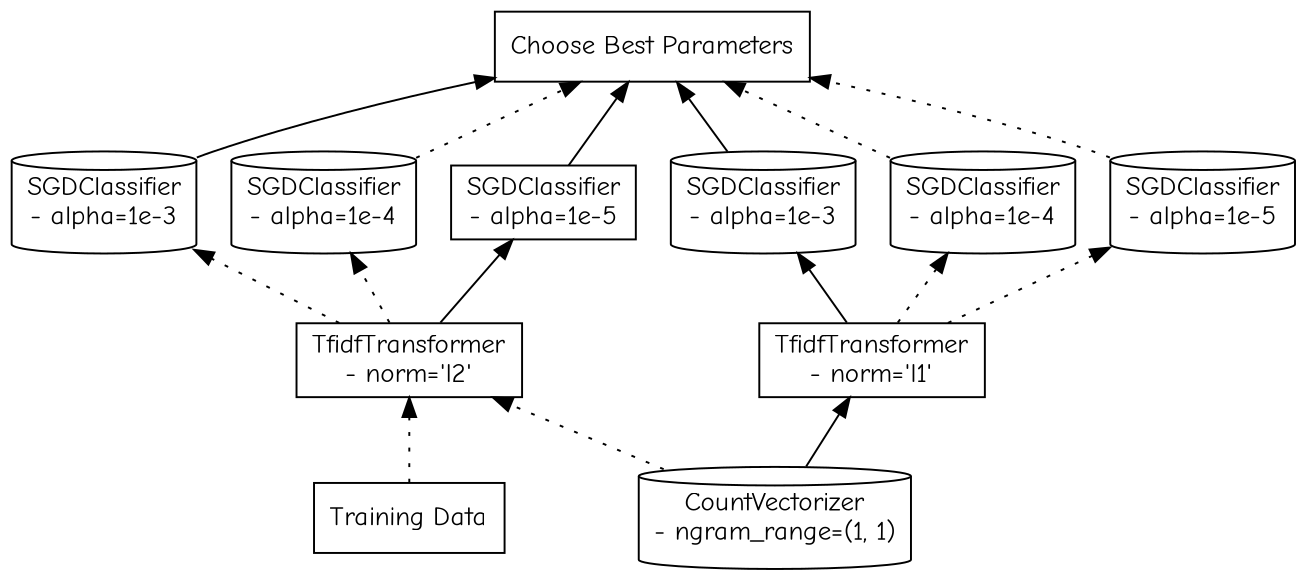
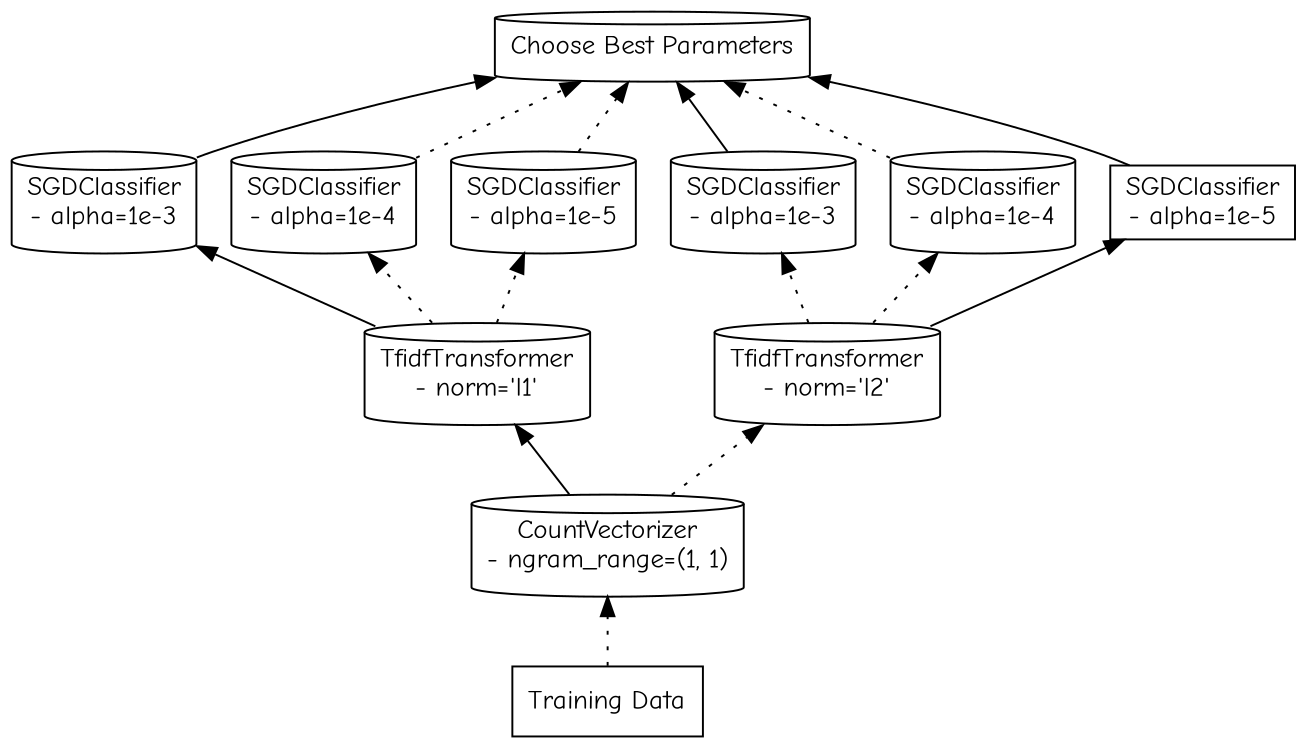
(652, 47) -> (652, 47)
(409, 360) -> (827, 374)
(872, 360) -> (477, 374)
(409, 450) -> (608, 641)
